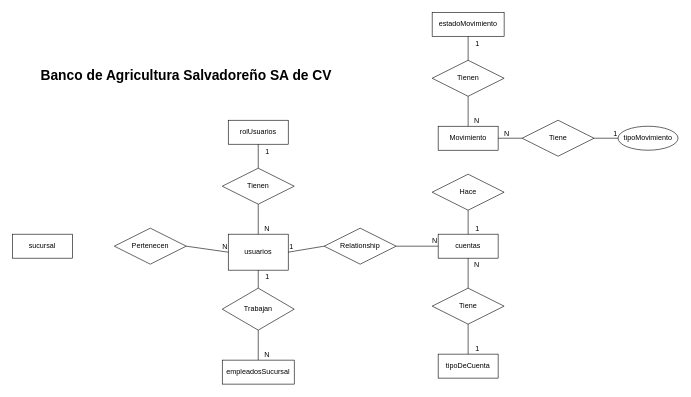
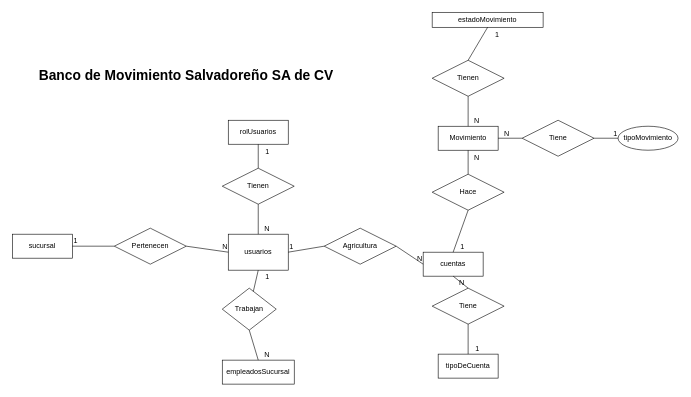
(468, 24) -> (488, 20)
(186, 75) -> (186, 75)
none -> (468, 162)
none -> (93, 246)
(360, 246) -> (360, 246)
(468, 246) -> (453, 264)
(258, 309) -> (249, 309)
